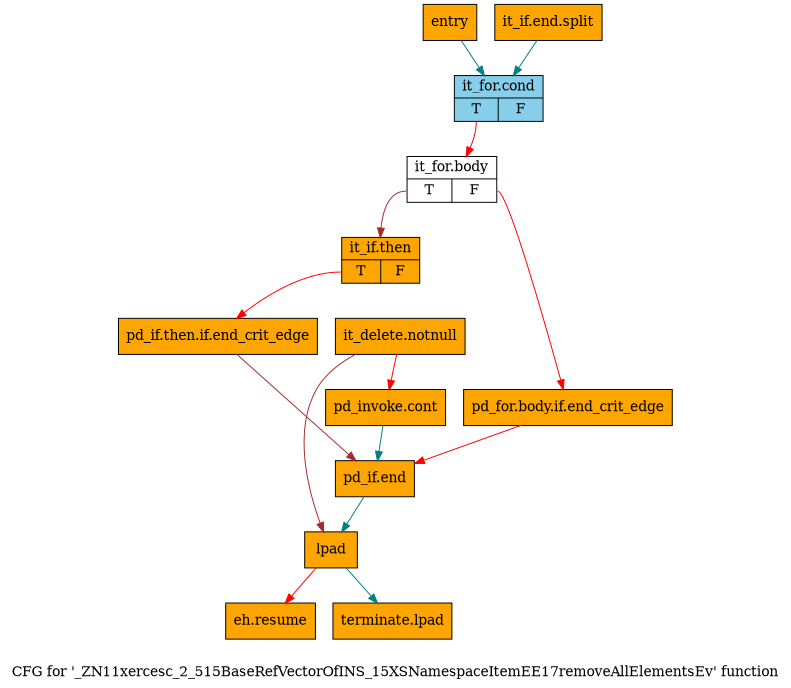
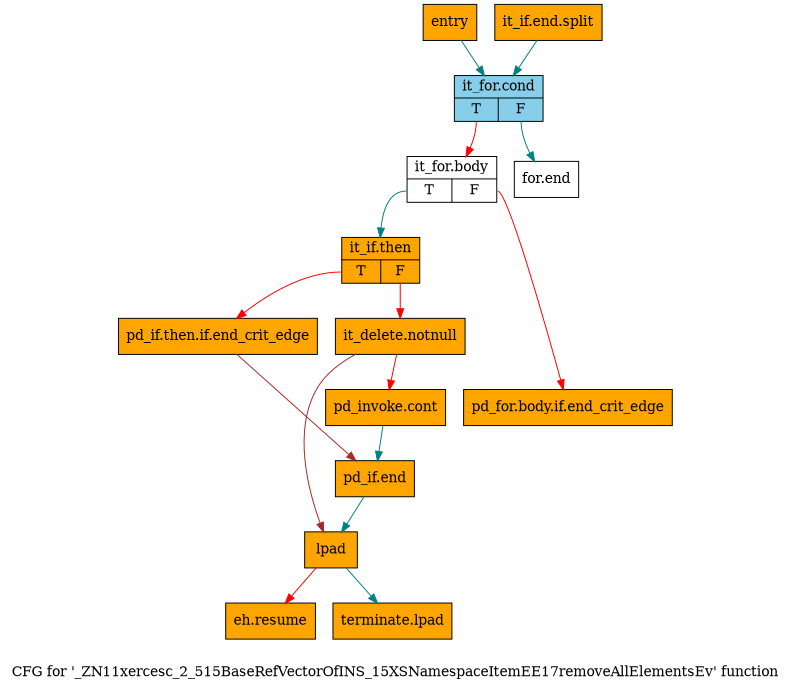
none -> (546, 179)
(387, 204) -> (387, 204)
none -> (400, 296)
(473, 443) -> none
